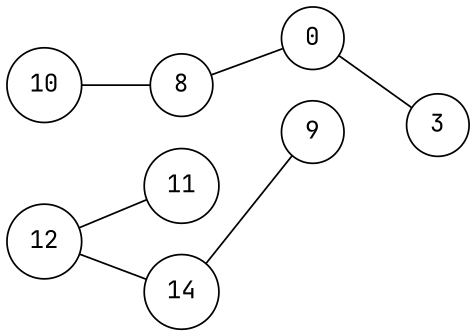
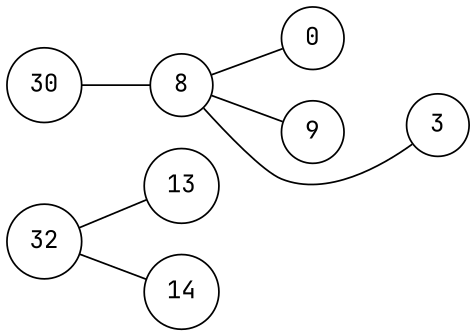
(375, 82) -> (298, 183)
(44, 85) -> (44, 85)
(182, 186) -> (182, 186)
(249, 210) -> (247, 109)
(44, 242) -> (44, 242)
